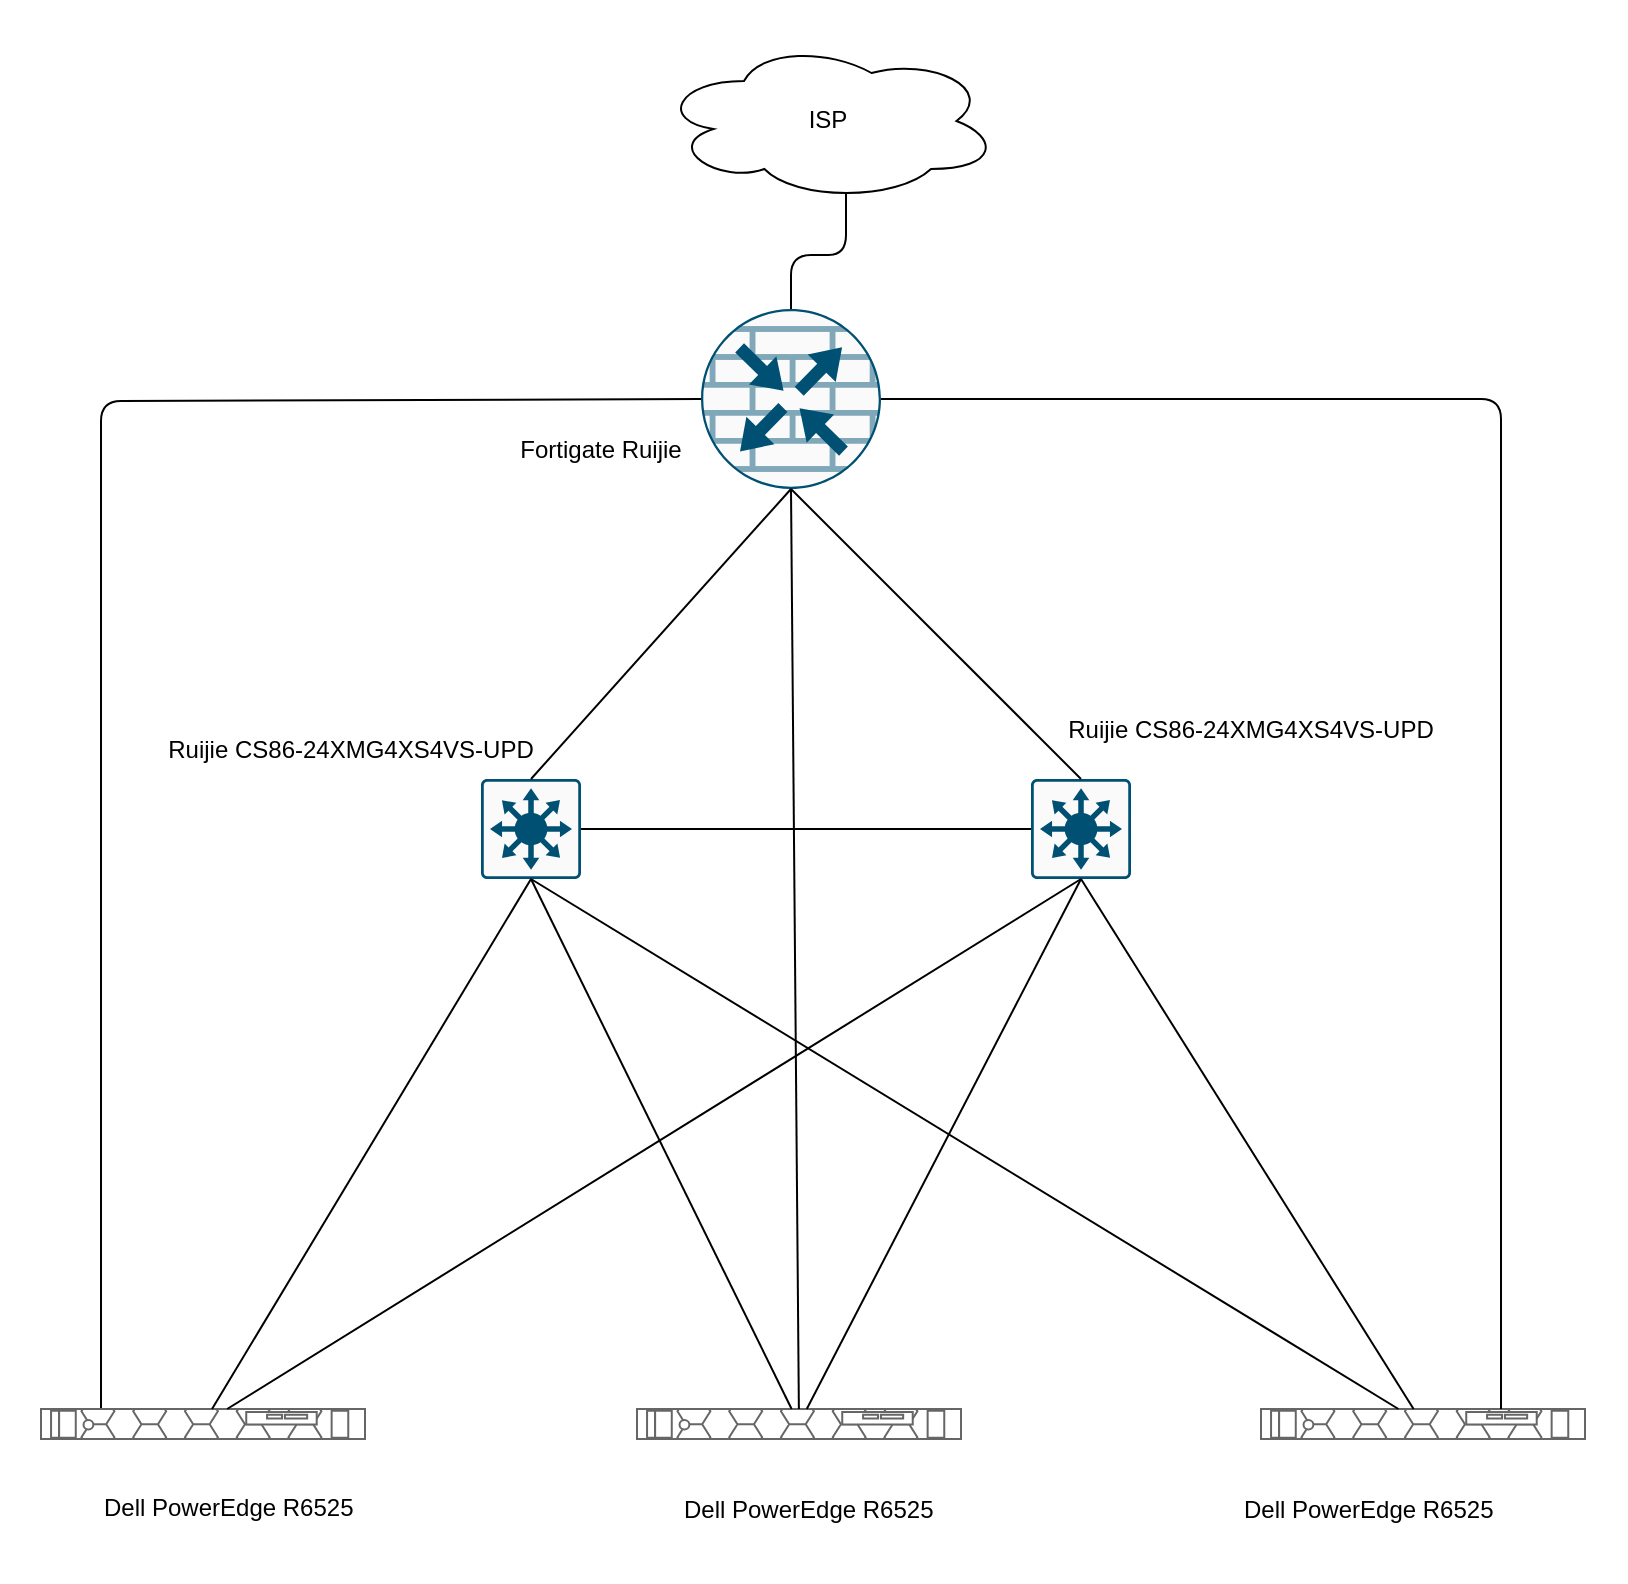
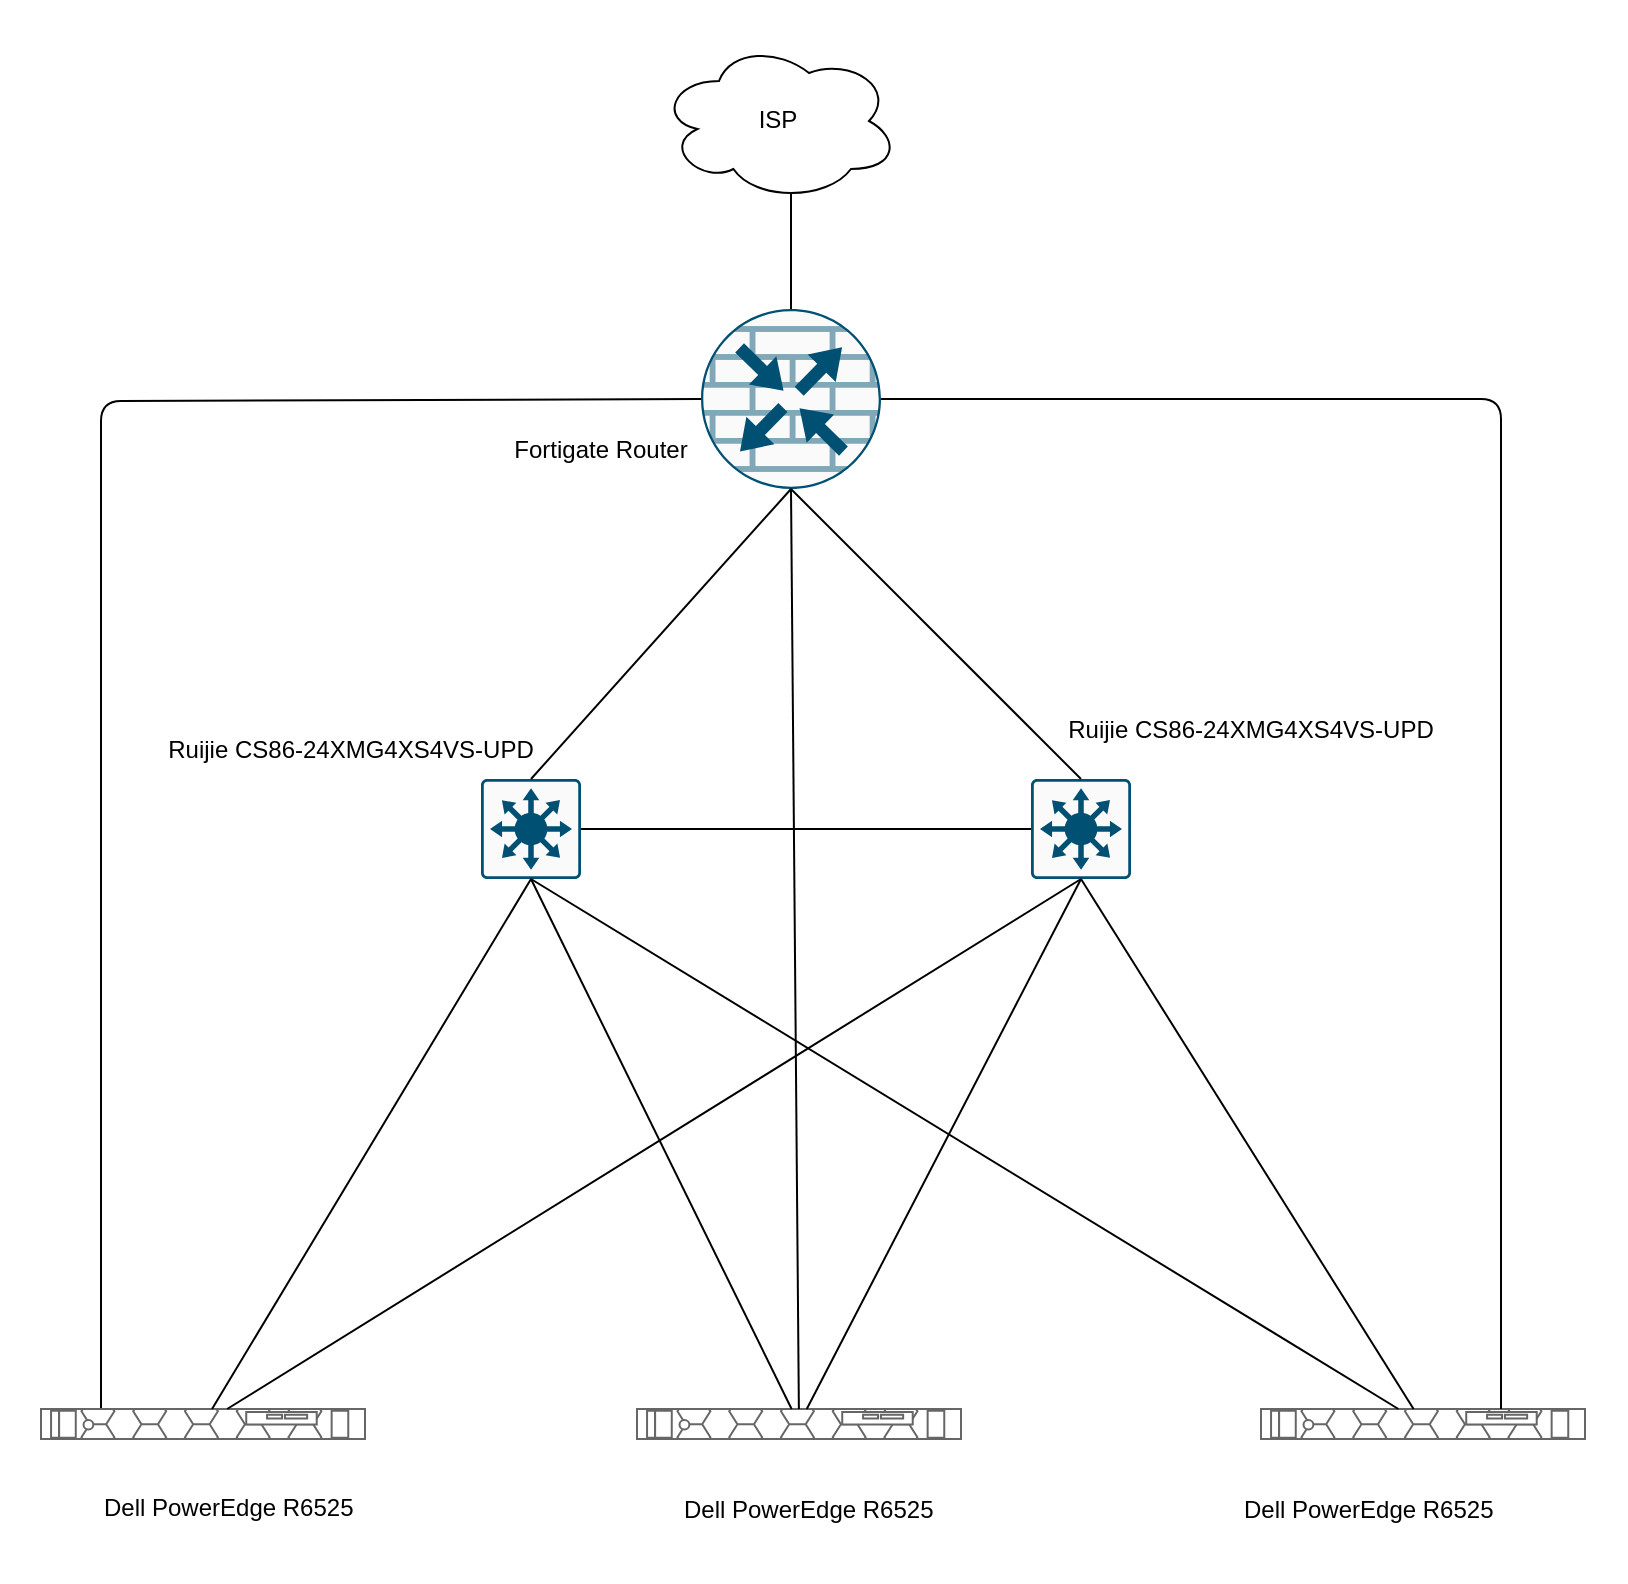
(829, 121) -> (779, 121)
(602, 451) -> (602, 451)
